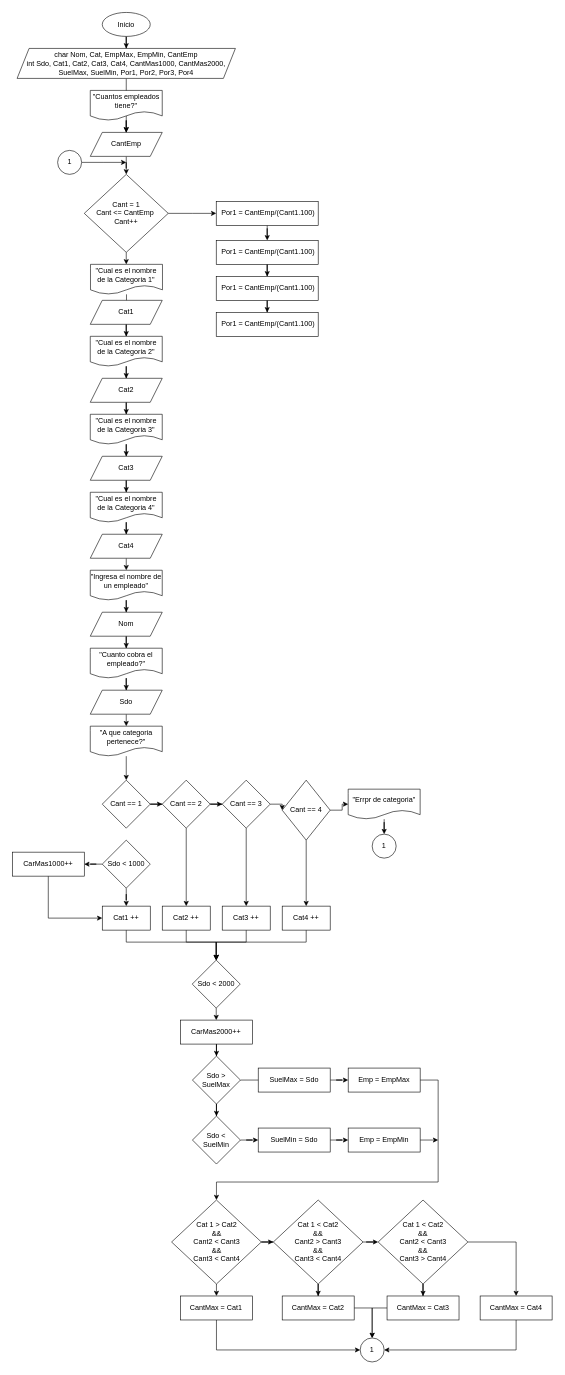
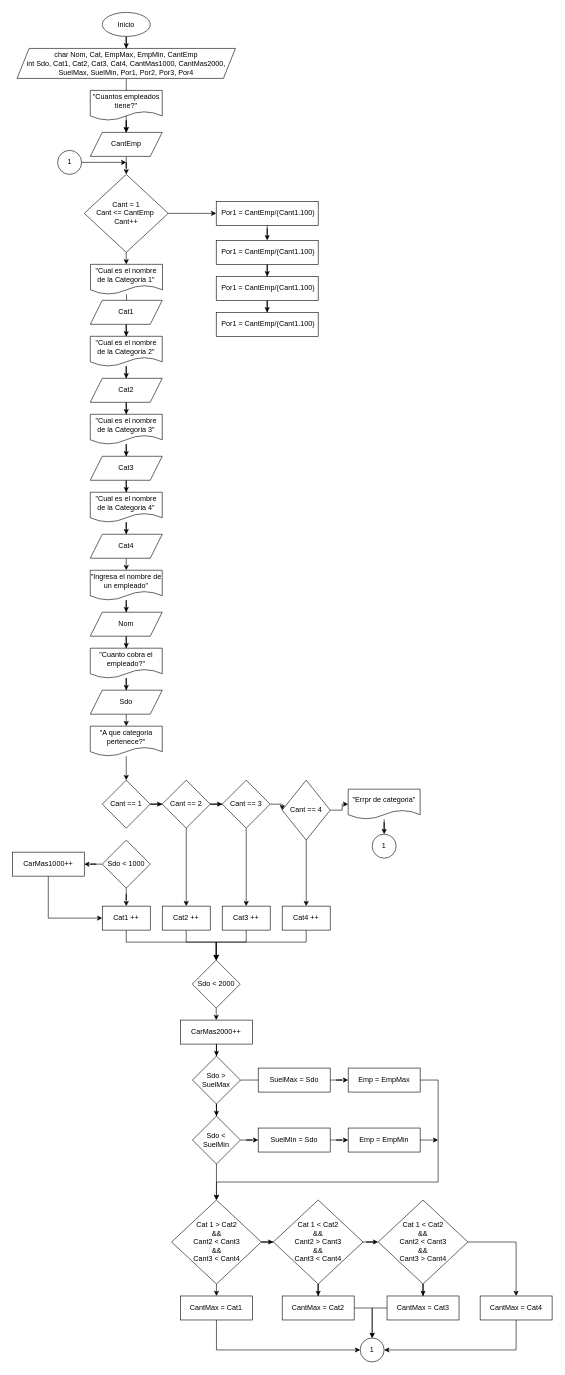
none -> (217, 1172)
